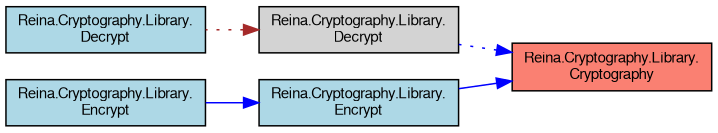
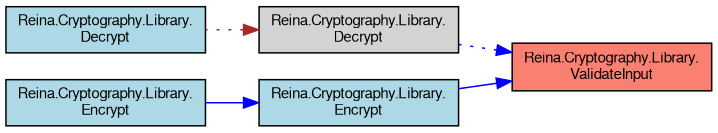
(612, 67) -> (612, 67)
